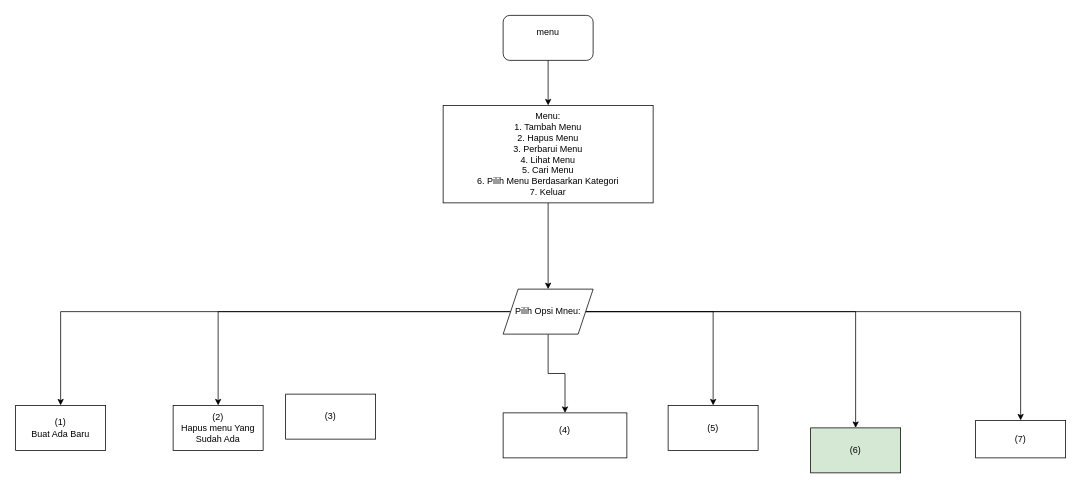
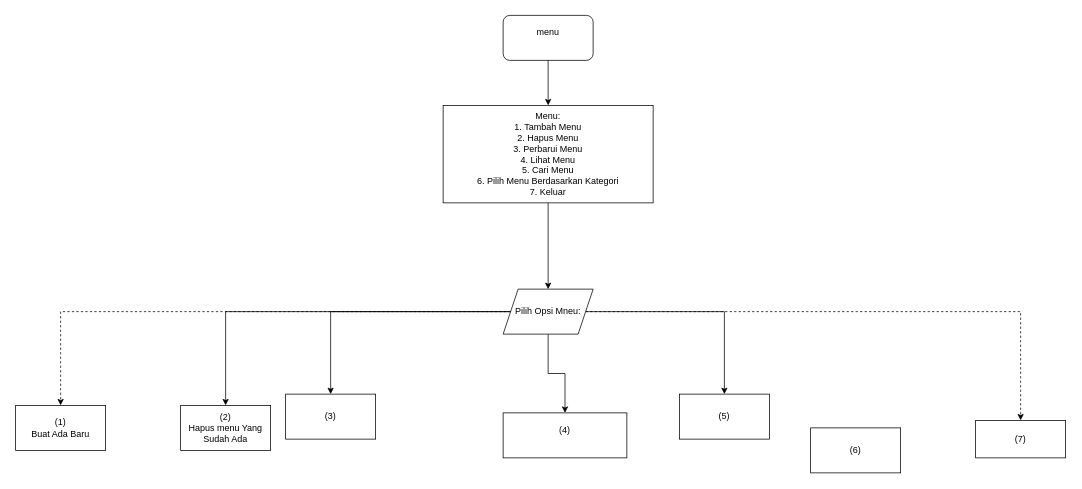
(94, 312) -> (94, 312)
(990, 312) -> (990, 312)
none -> (330, 351)
(855, 368) -> none
(218, 428) -> (225, 428)
(713, 428) -> (724, 417)
(855, 450) -> (855, 450)
